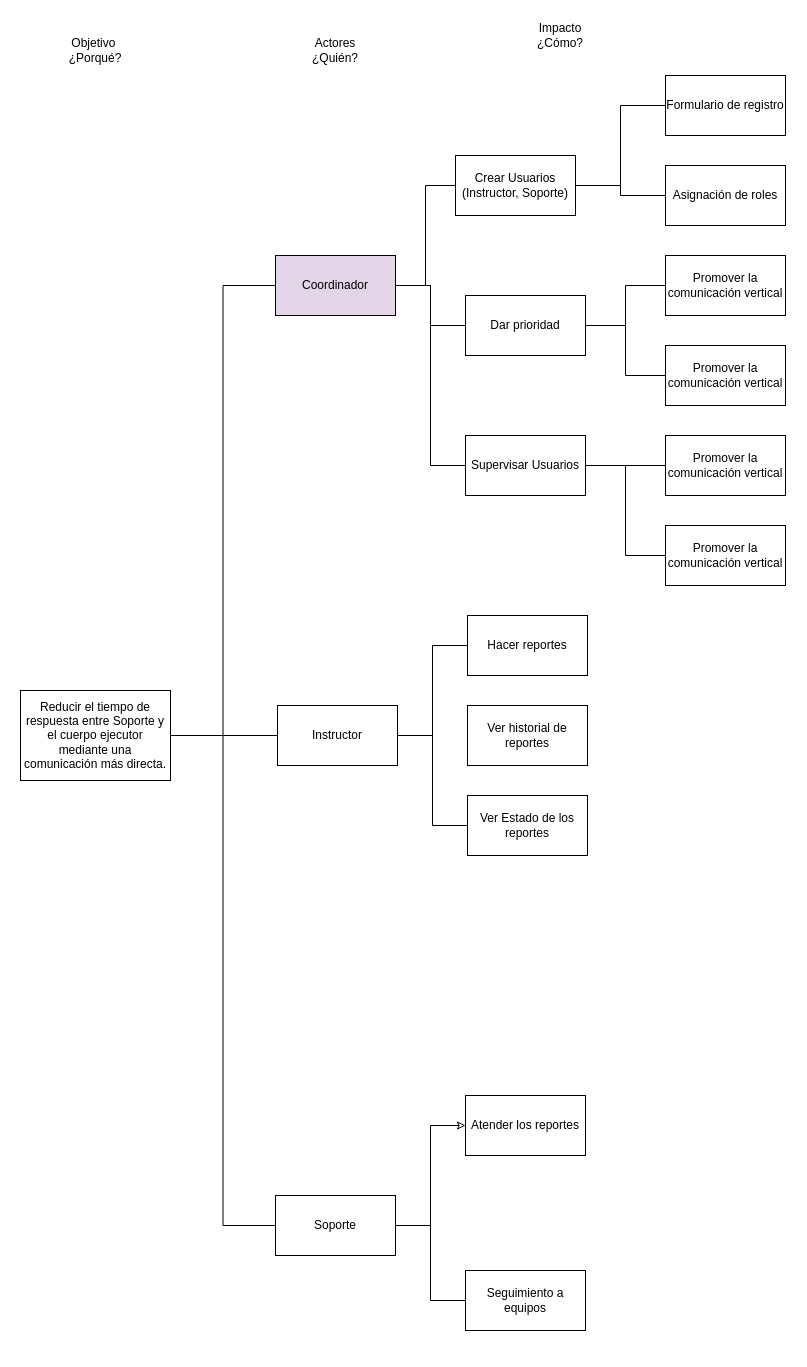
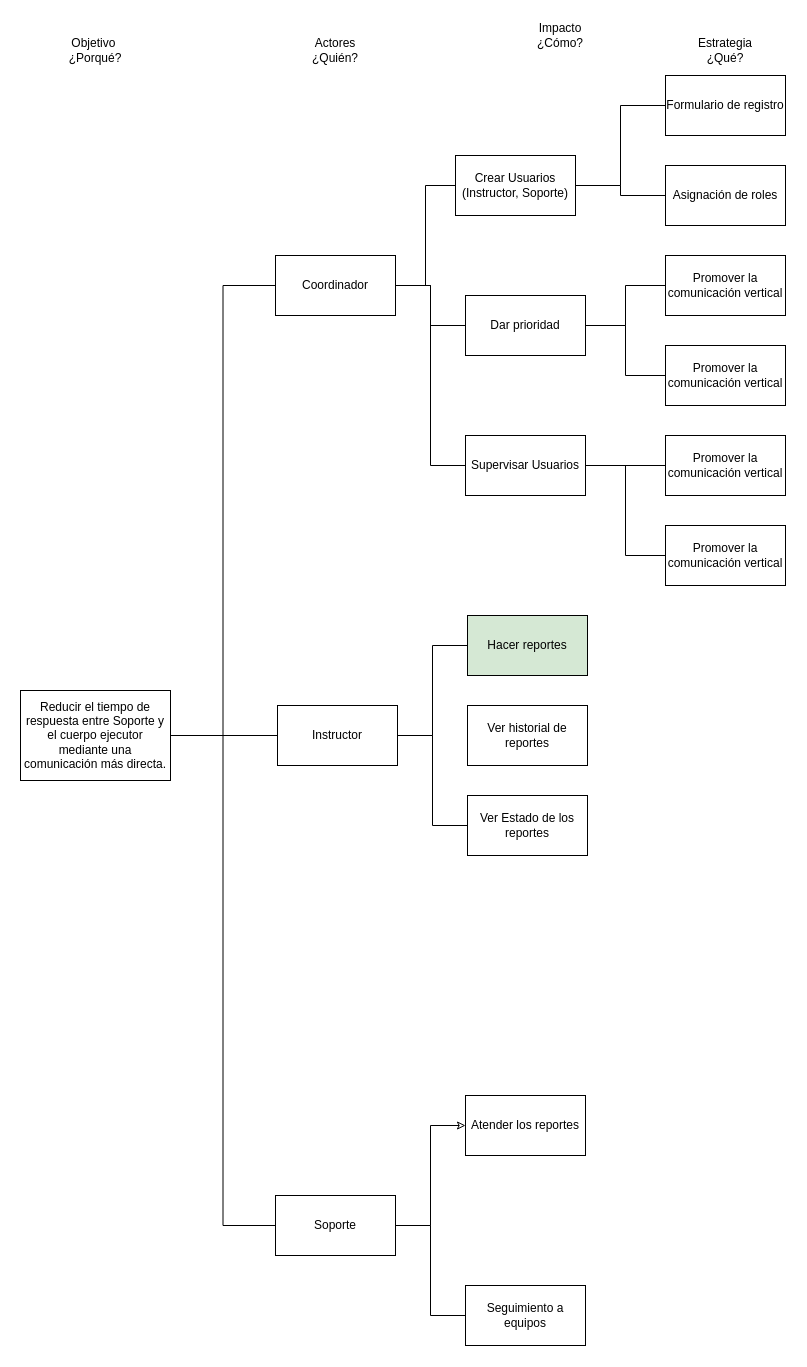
none -> (726, 51)
(336, 286) -> (336, 286)
(528, 646) -> (528, 646)
(526, 1301) -> (526, 1316)
